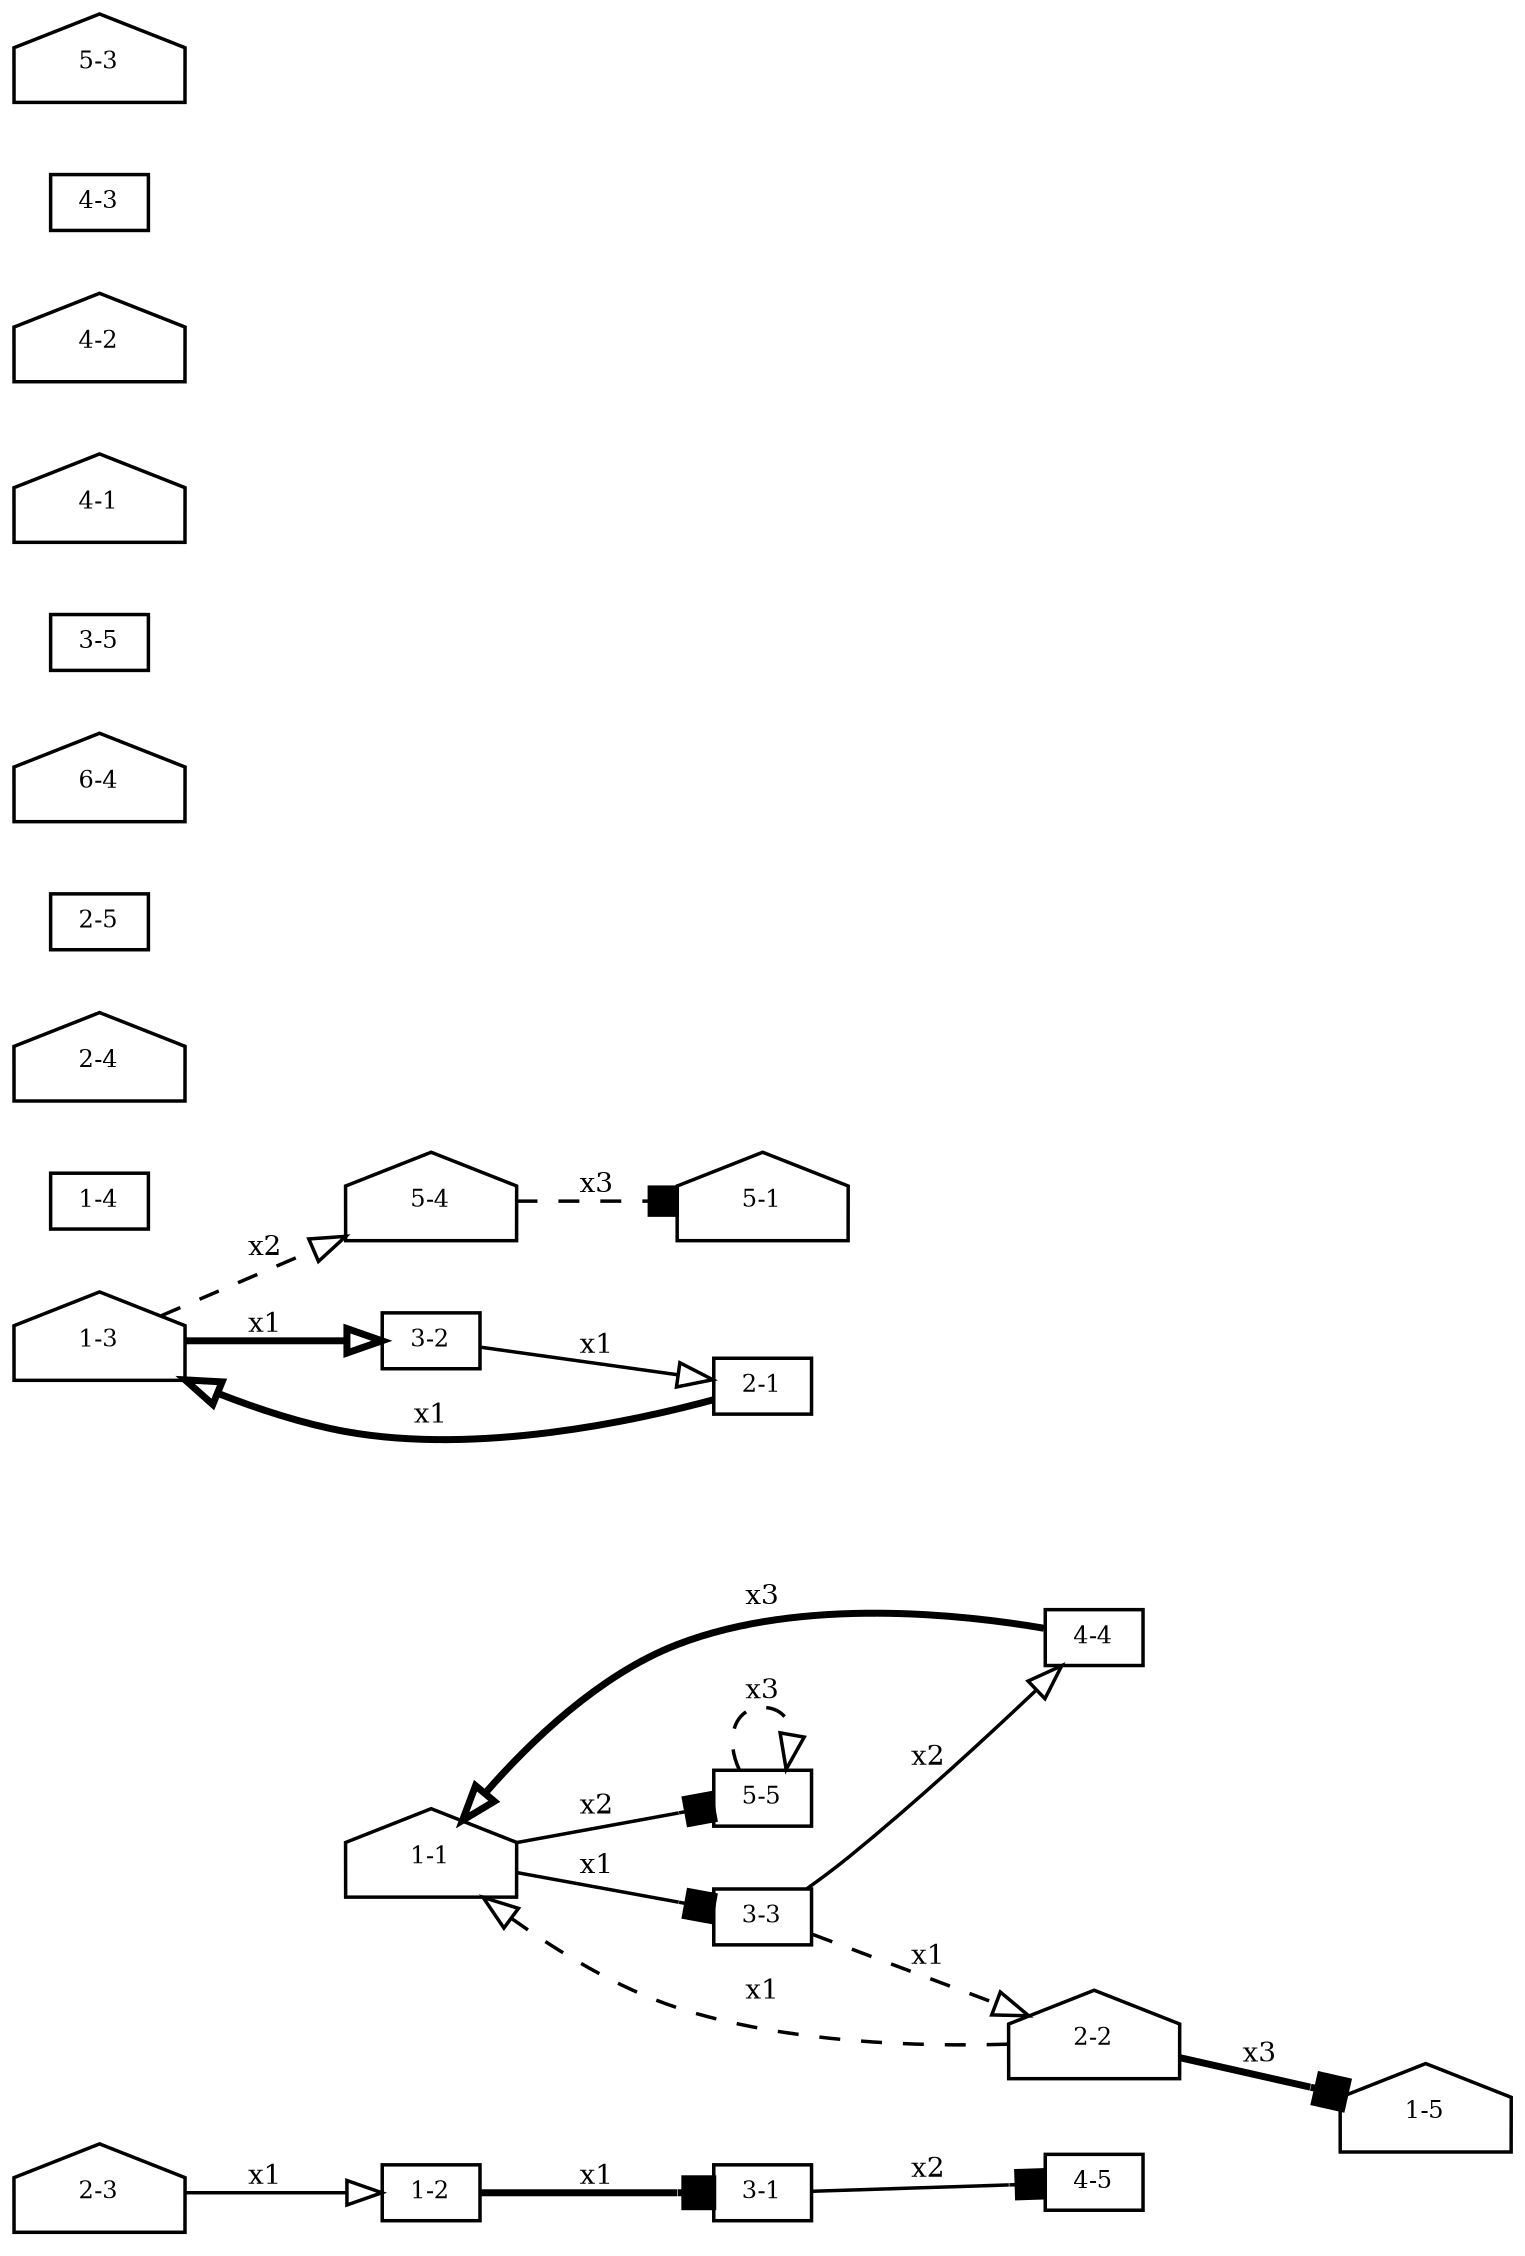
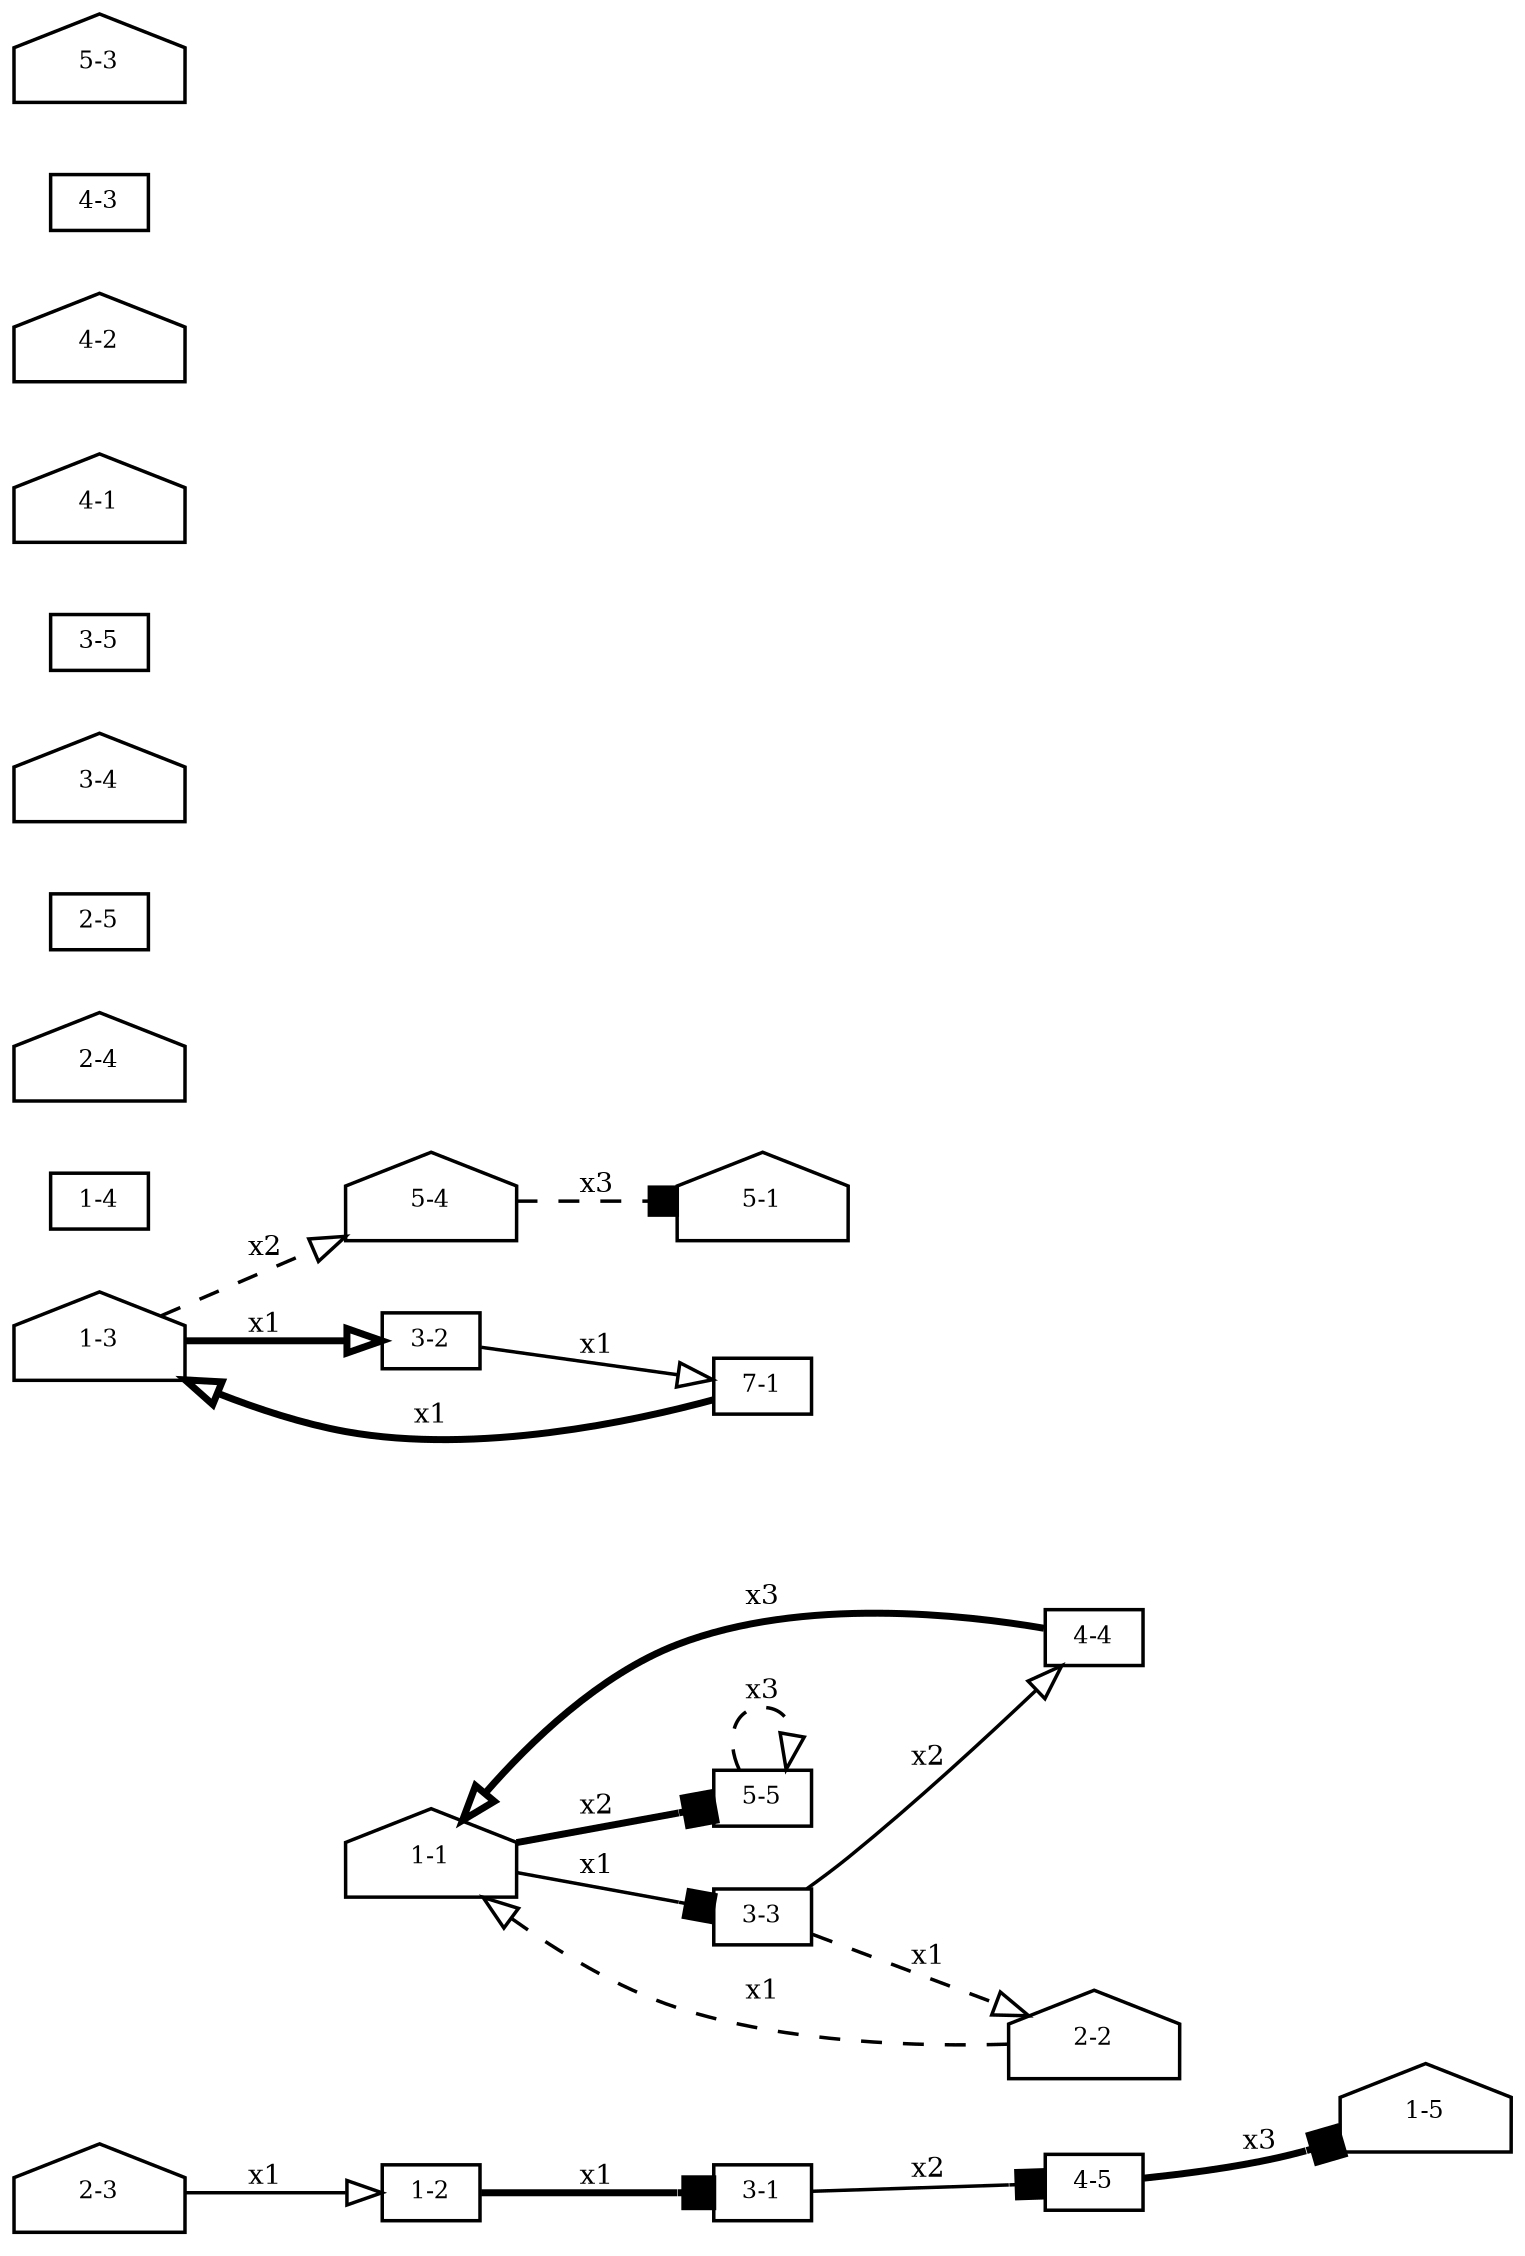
(100, 782) -> (100, 782)
(763, 1386) -> (763, 1386)
(598, 1828) -> (598, 1828)
(1245, 2072) -> (1225, 2168)
